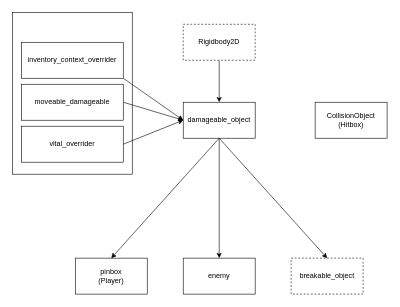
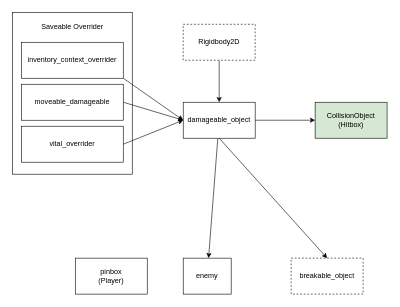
none -> (72, 27)
none -> (309, 120)
(351, 120) -> (351, 120)
(166, 197) -> none
(219, 276) -> (207, 276)
